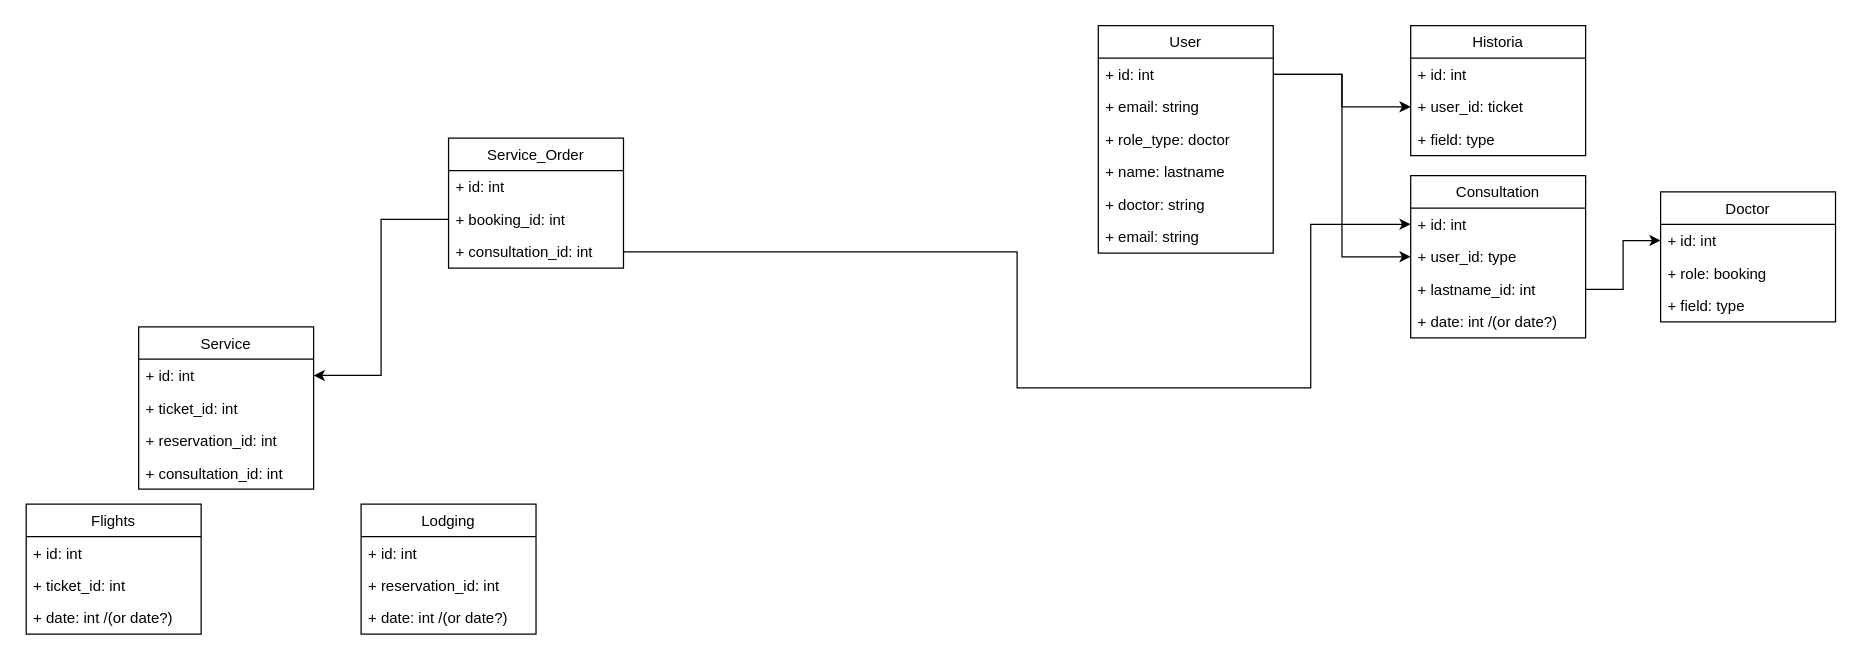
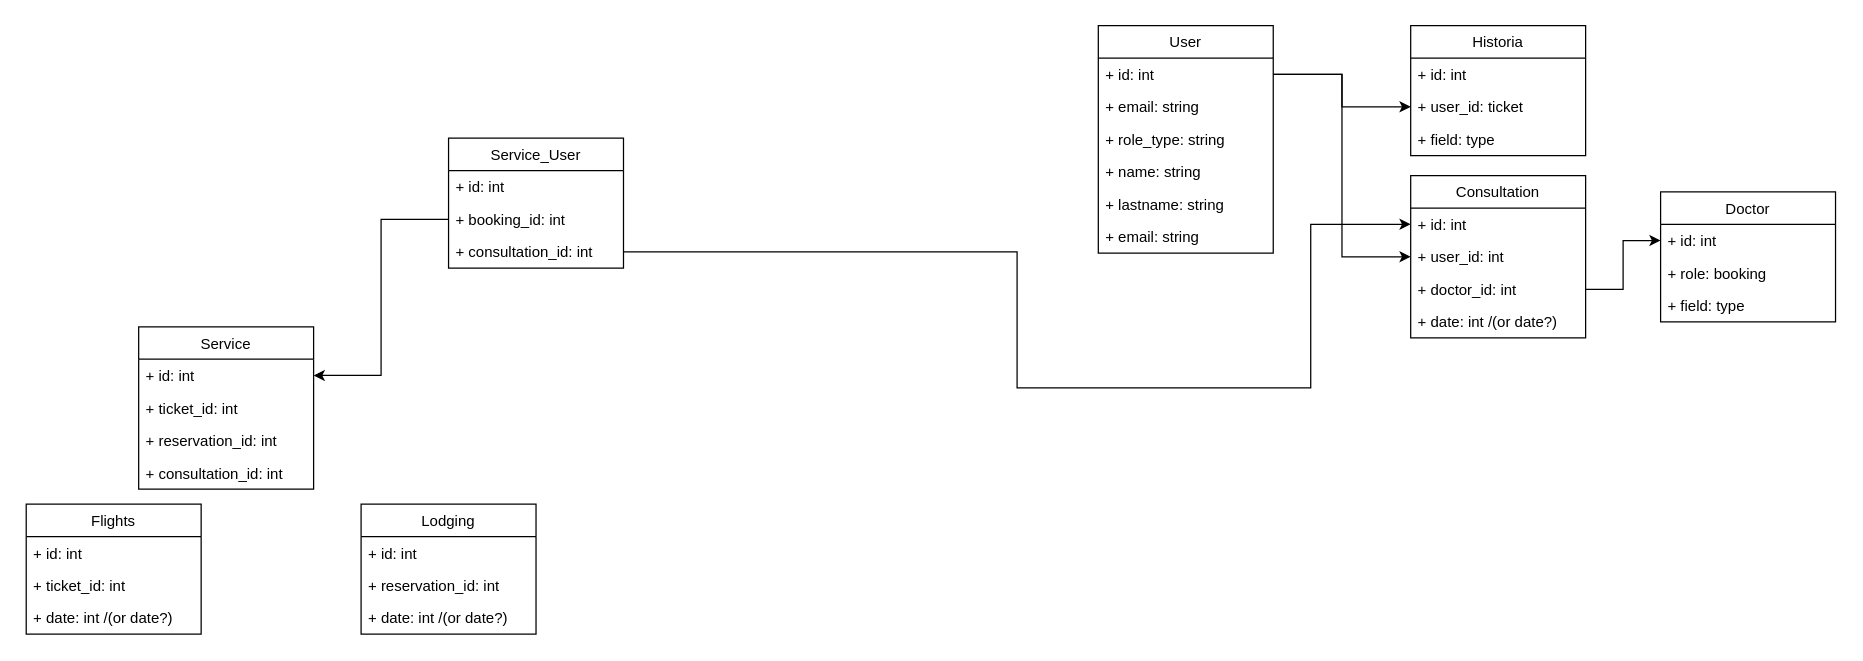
(1177, 140) -> (1175, 140)
(535, 155) -> (535, 155)
(1164, 173) -> (1156, 173)
(1164, 205) -> (1171, 205)
(1473, 258) -> (1467, 258)
(1481, 290) -> (1475, 290)
